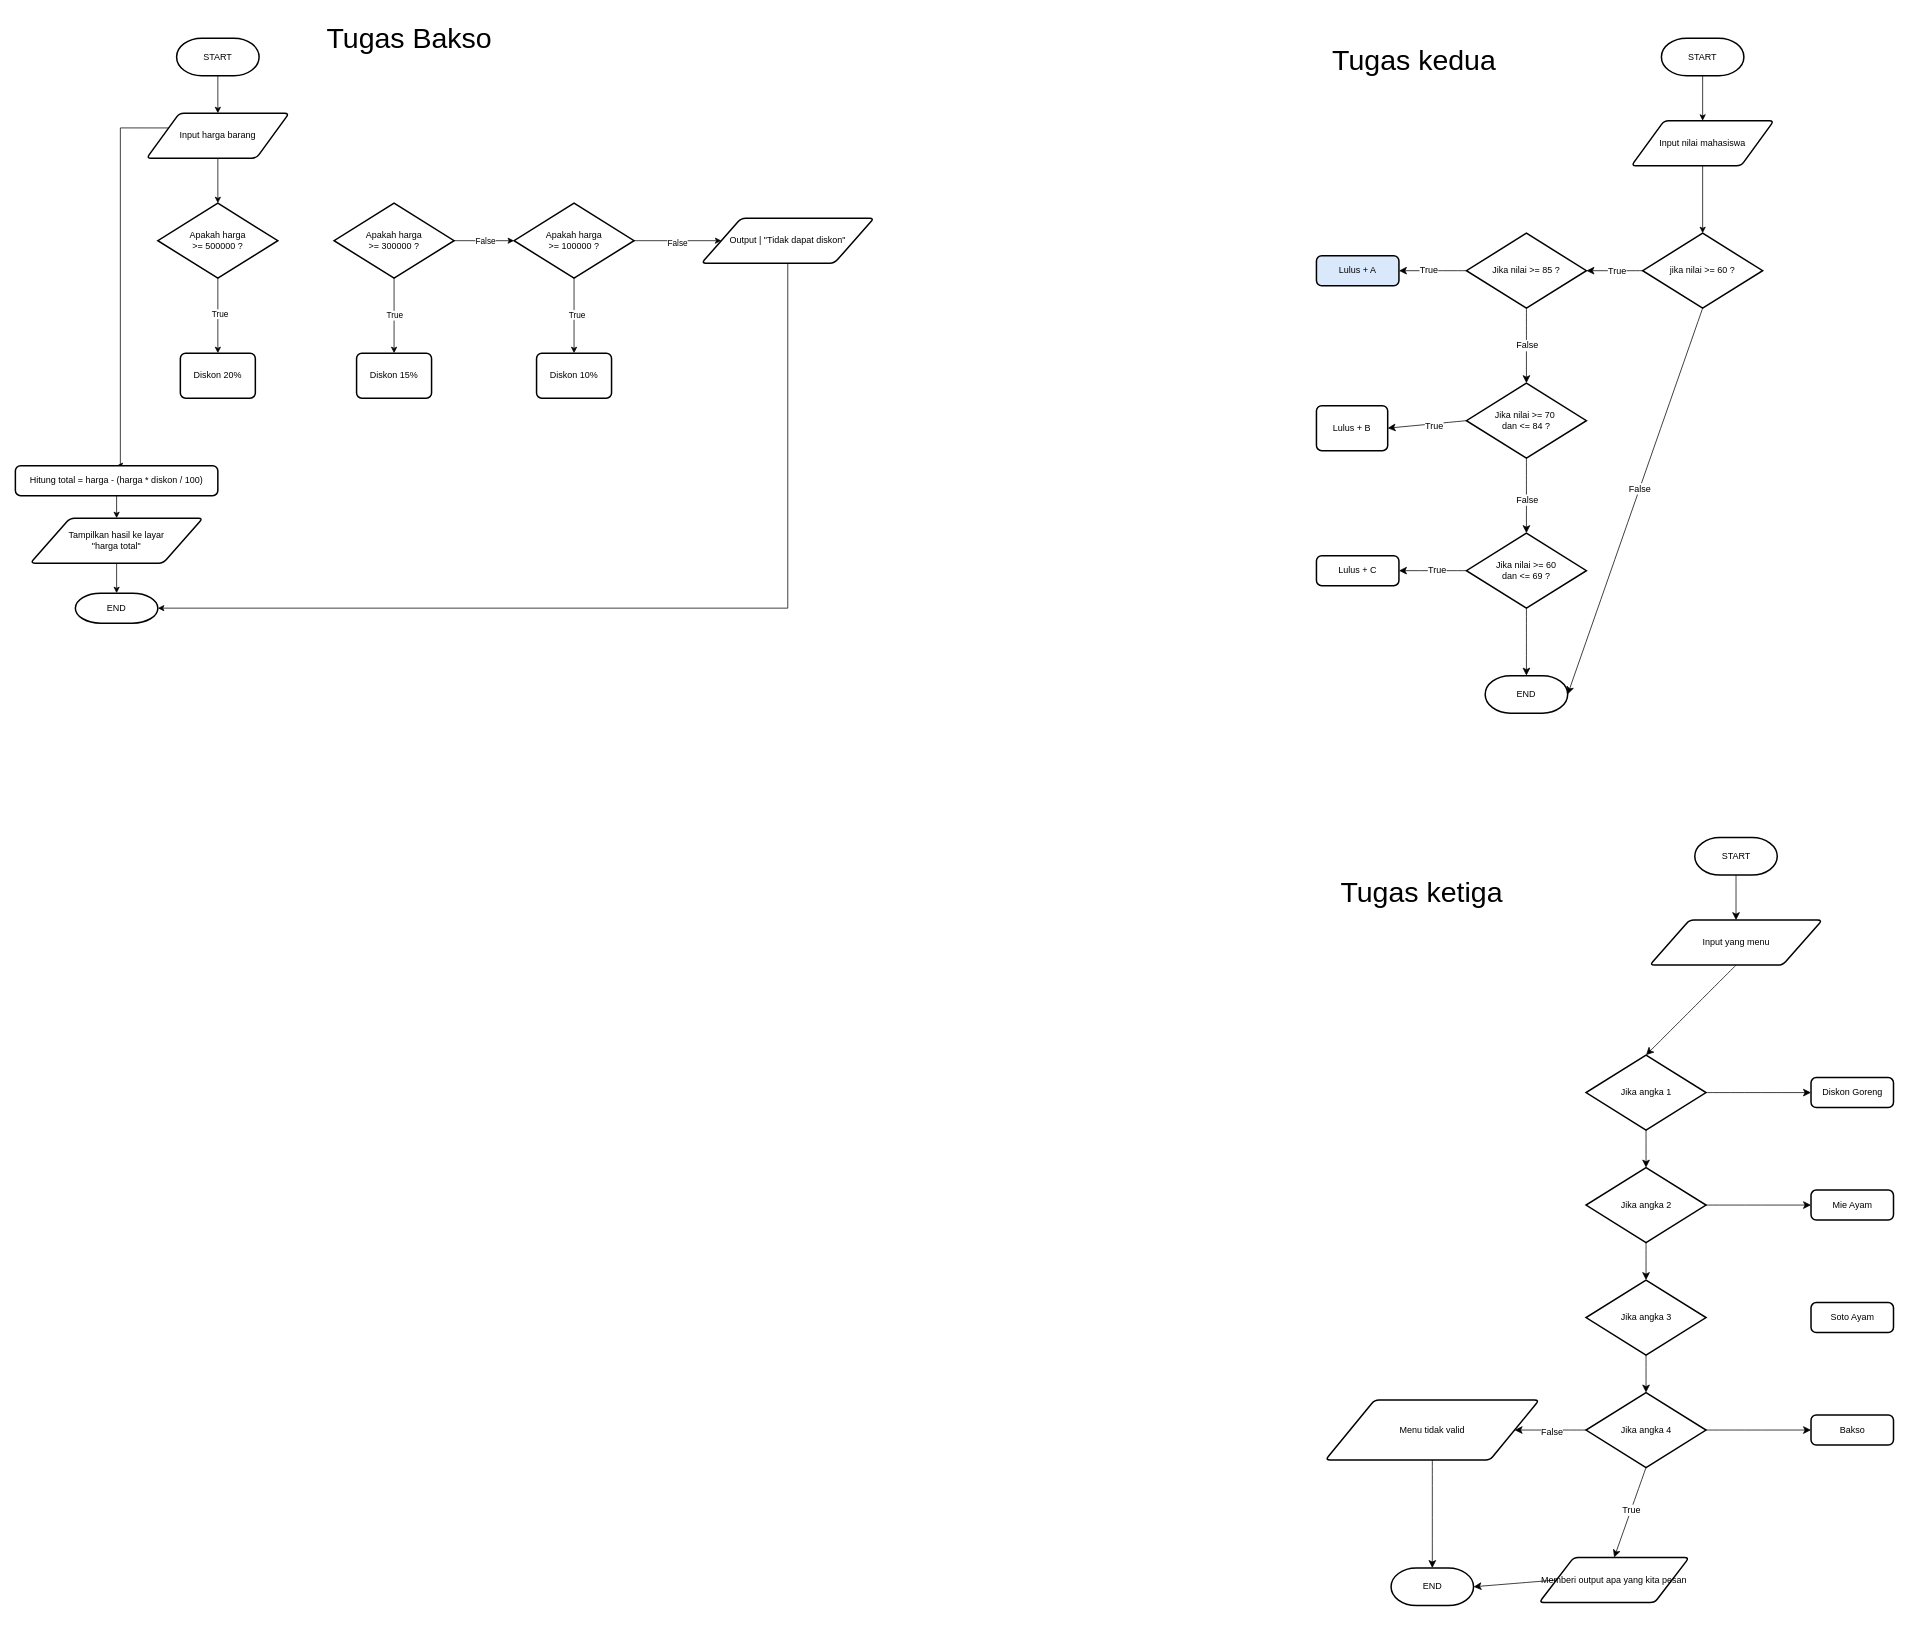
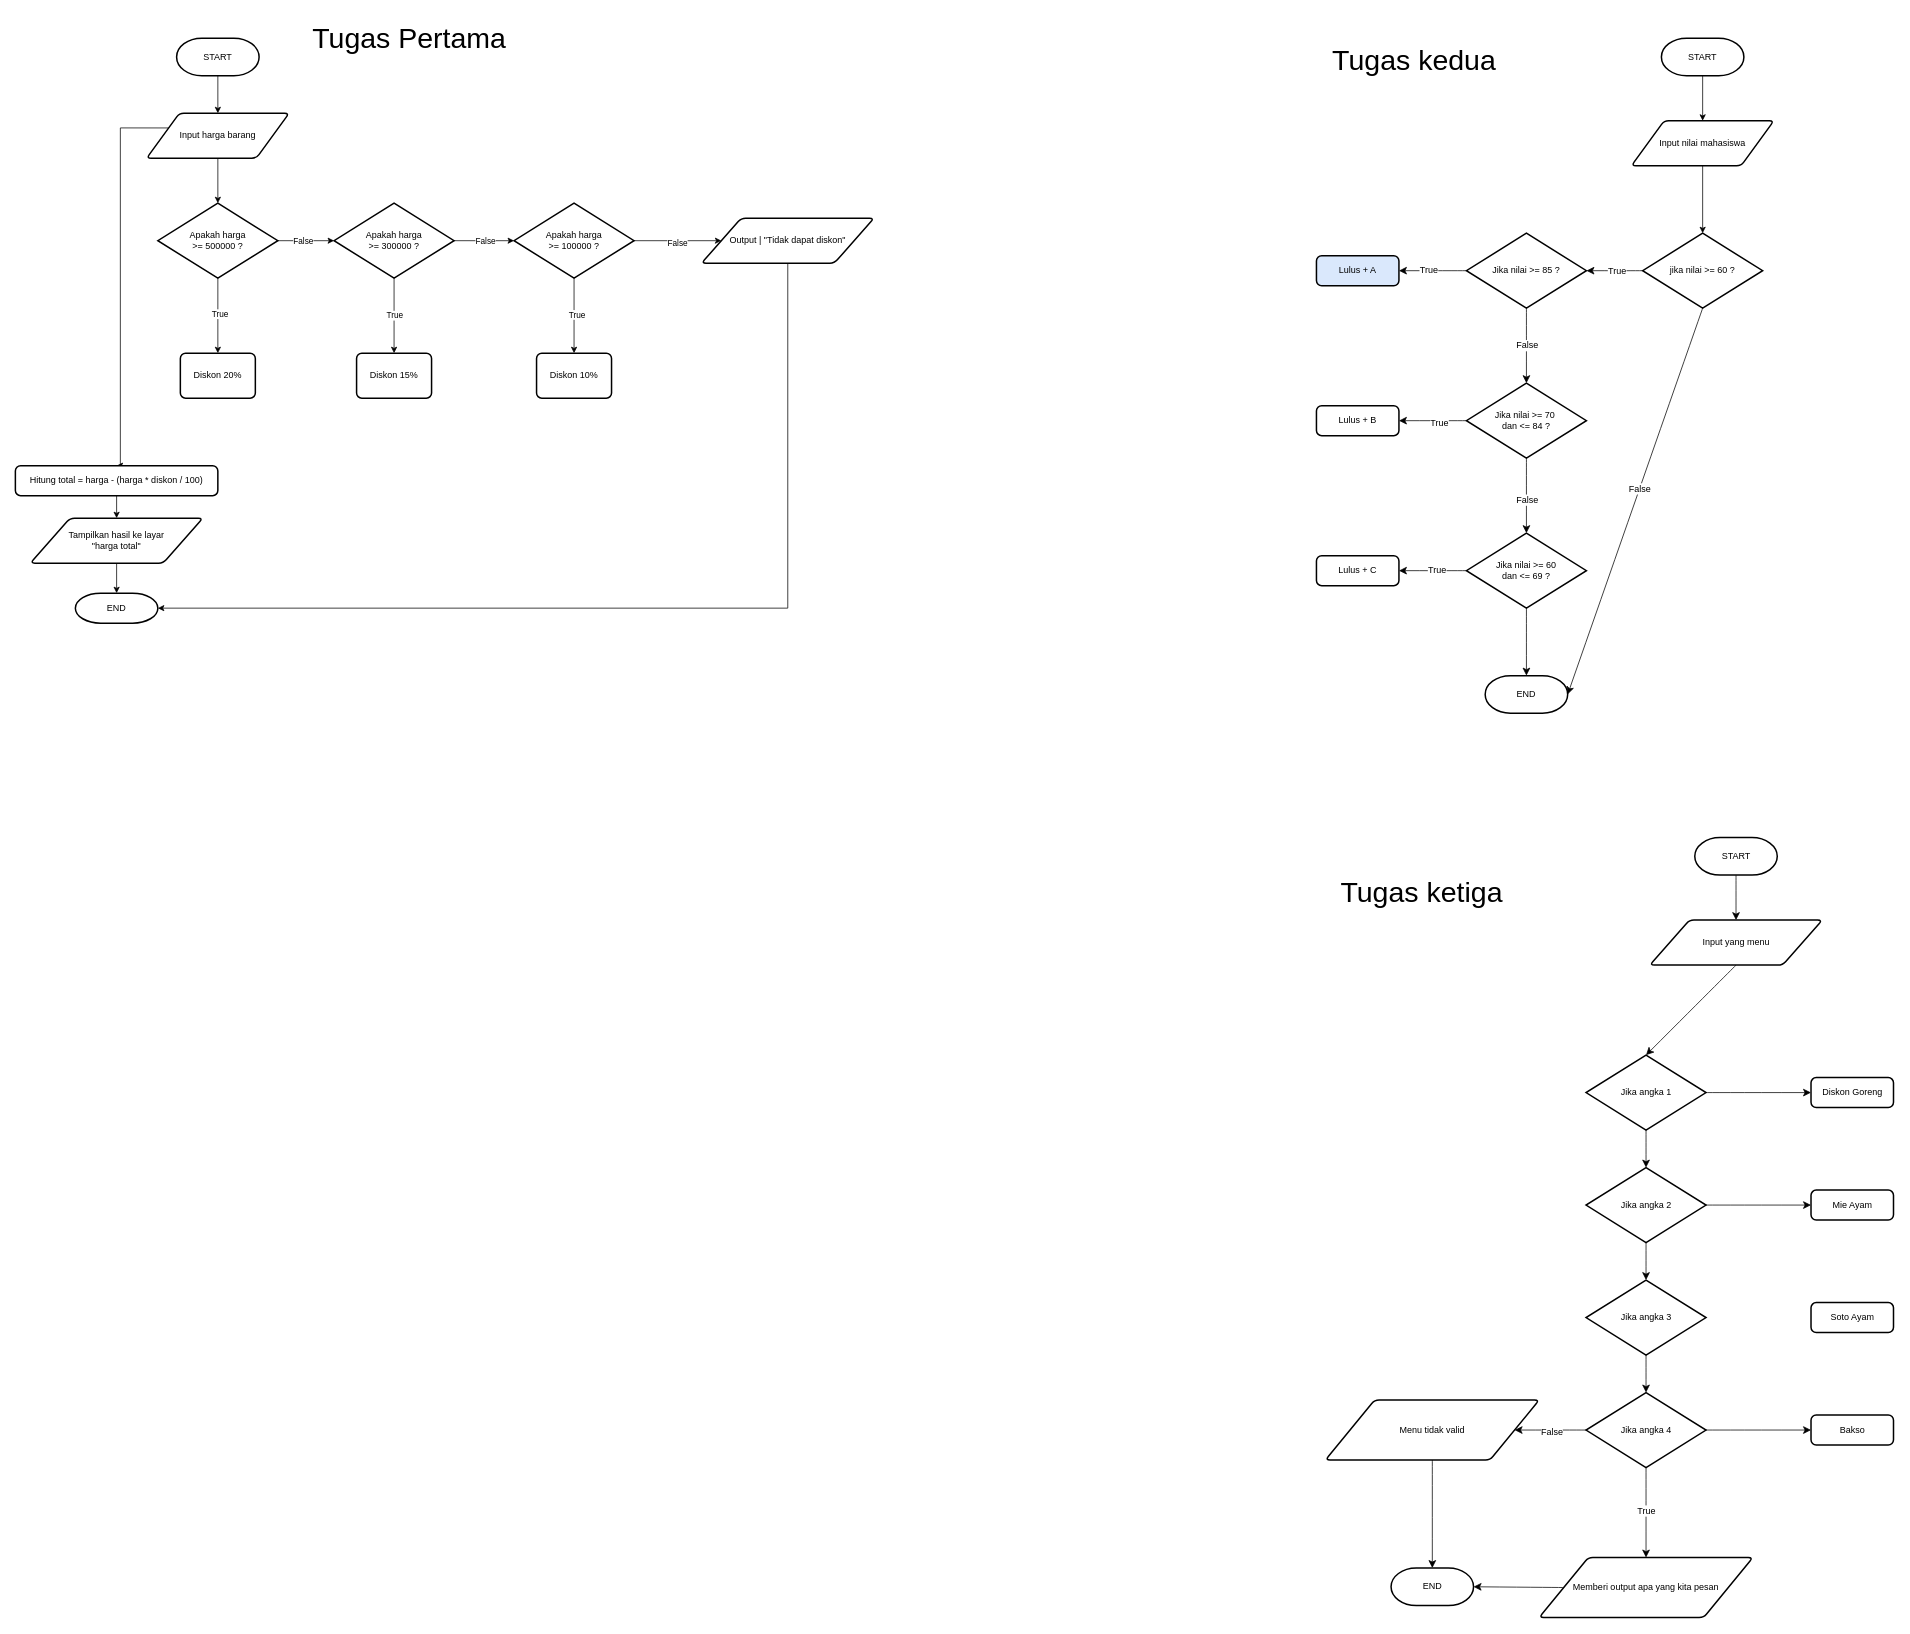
(410, 38) -> (410, 38)
none -> (303, 240)
(1352, 428) -> (1358, 420)
(1614, 1580) -> (1646, 1587)
